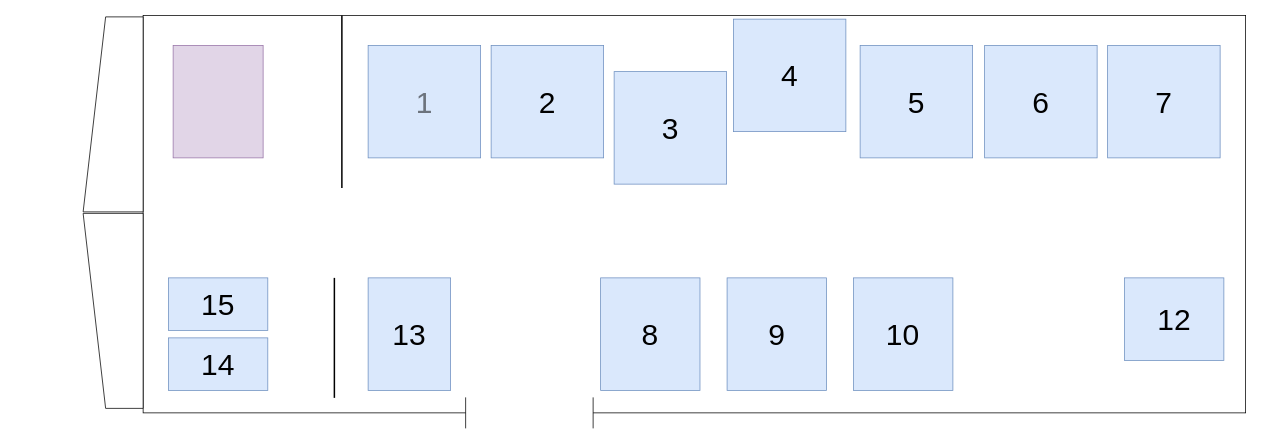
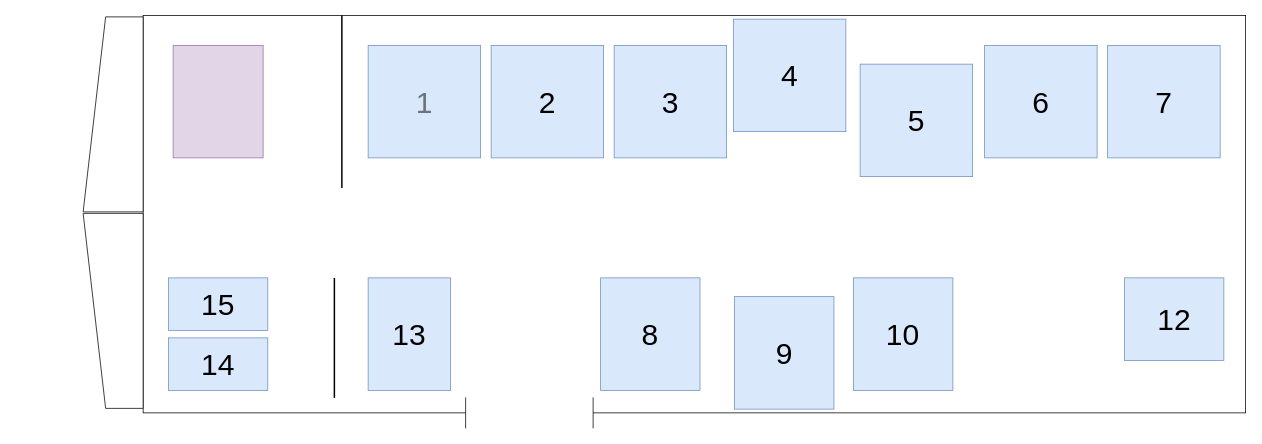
(916, 102) -> (916, 120)
(670, 128) -> (670, 102)
(777, 334) -> (784, 353)
